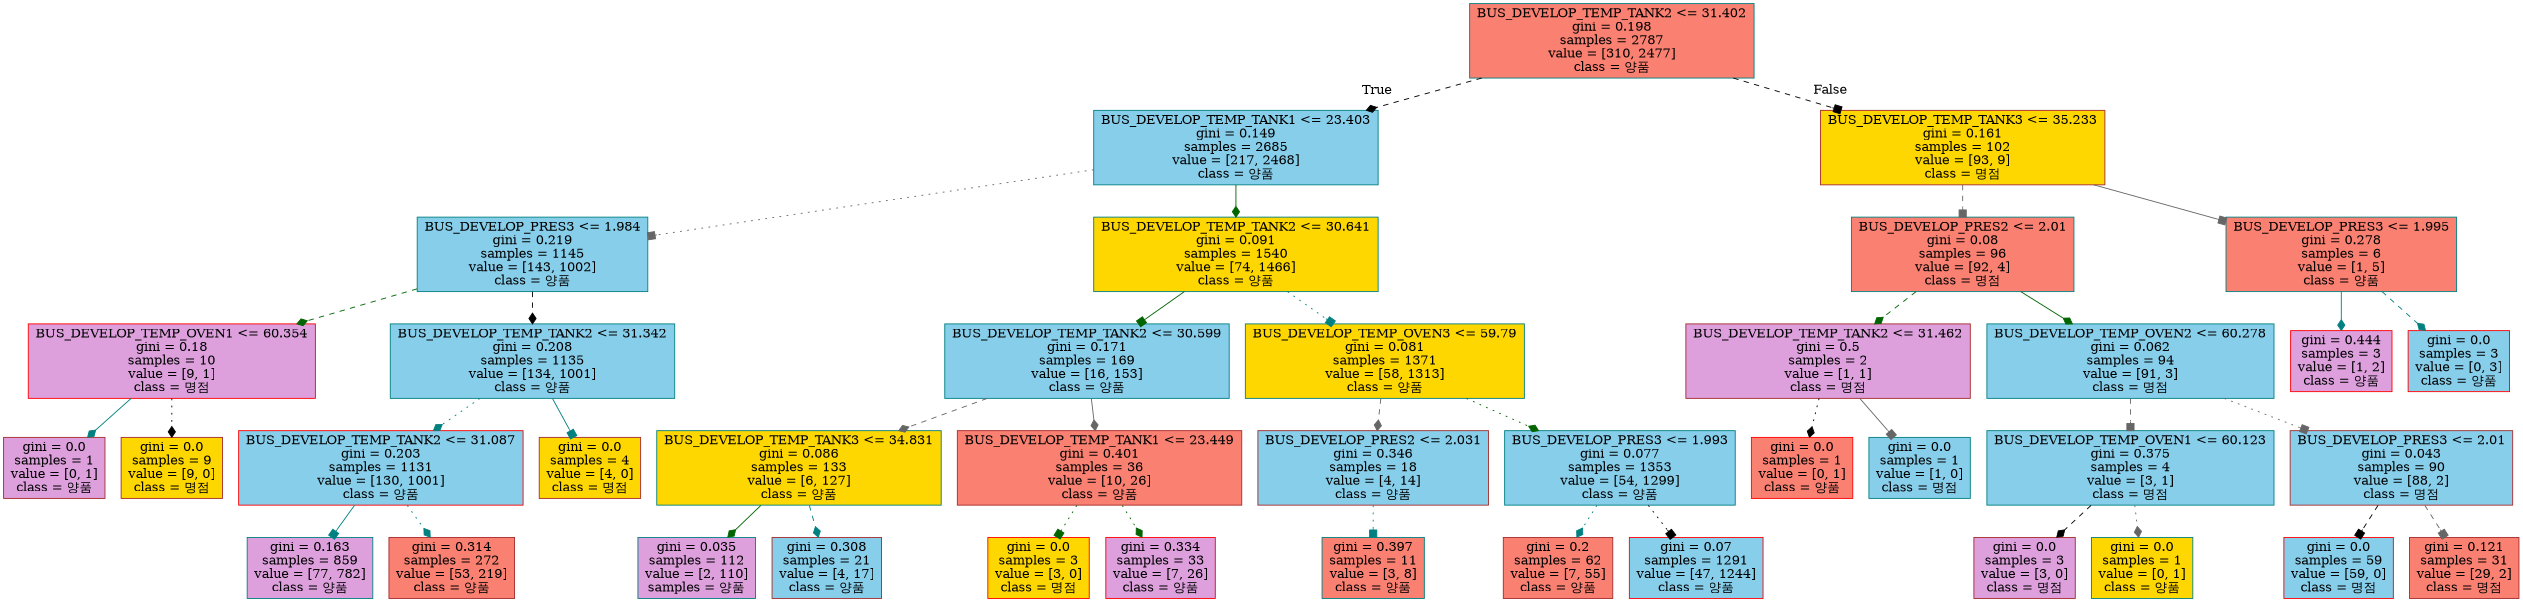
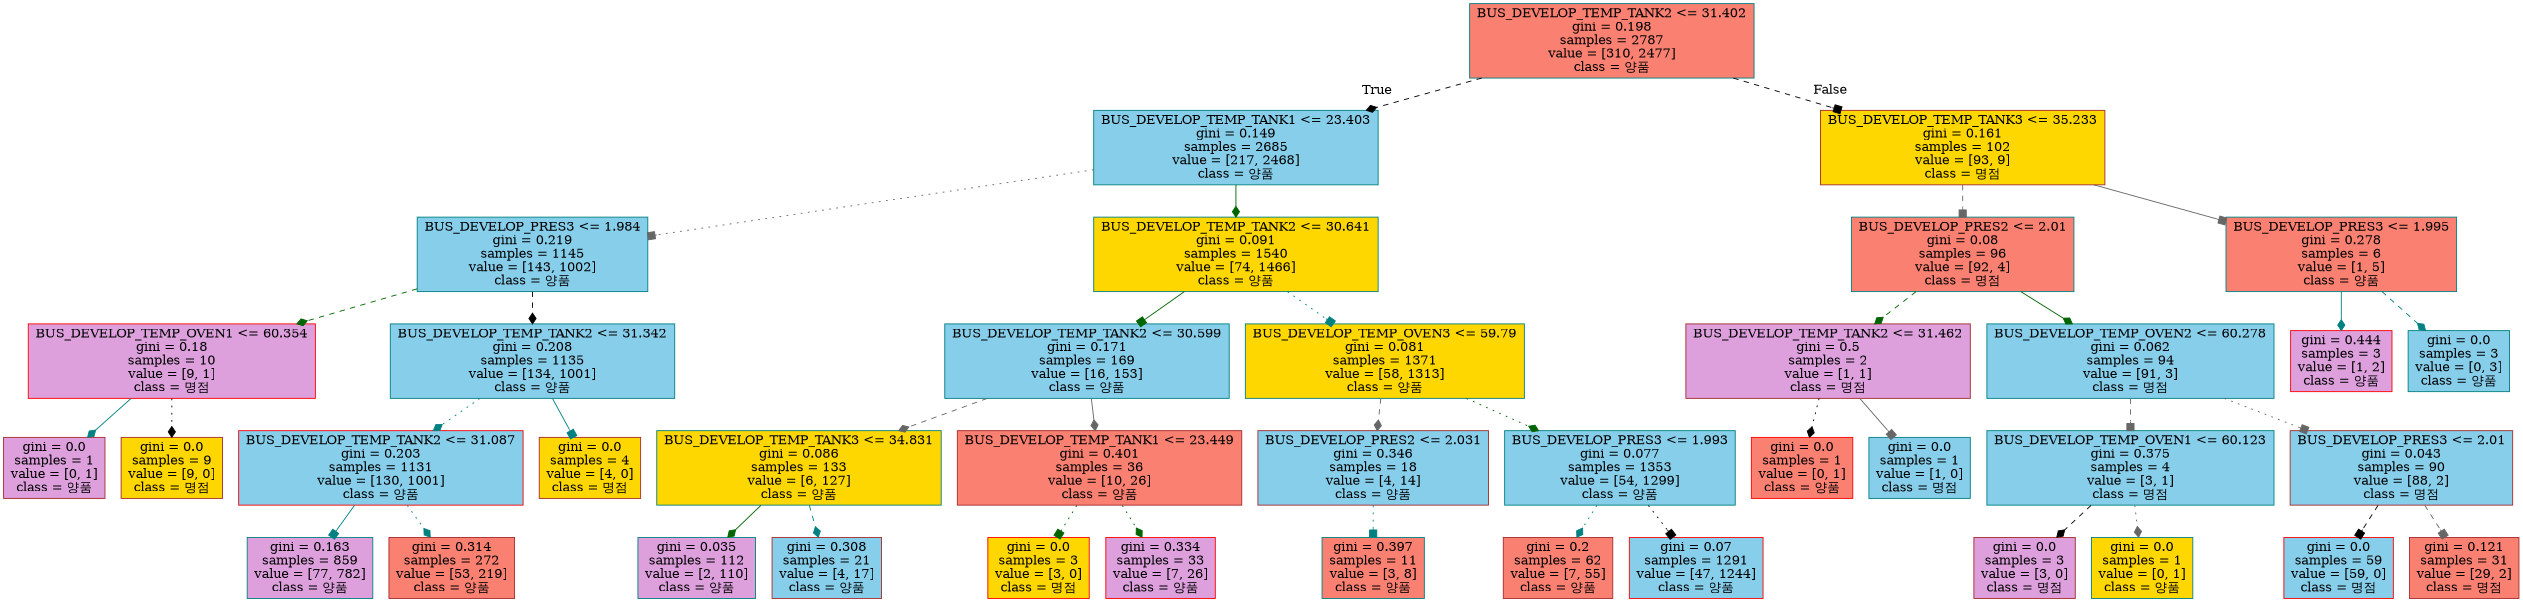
(2459, 361) -> (2459, 361)
(697, 568) -> (697, 568)
